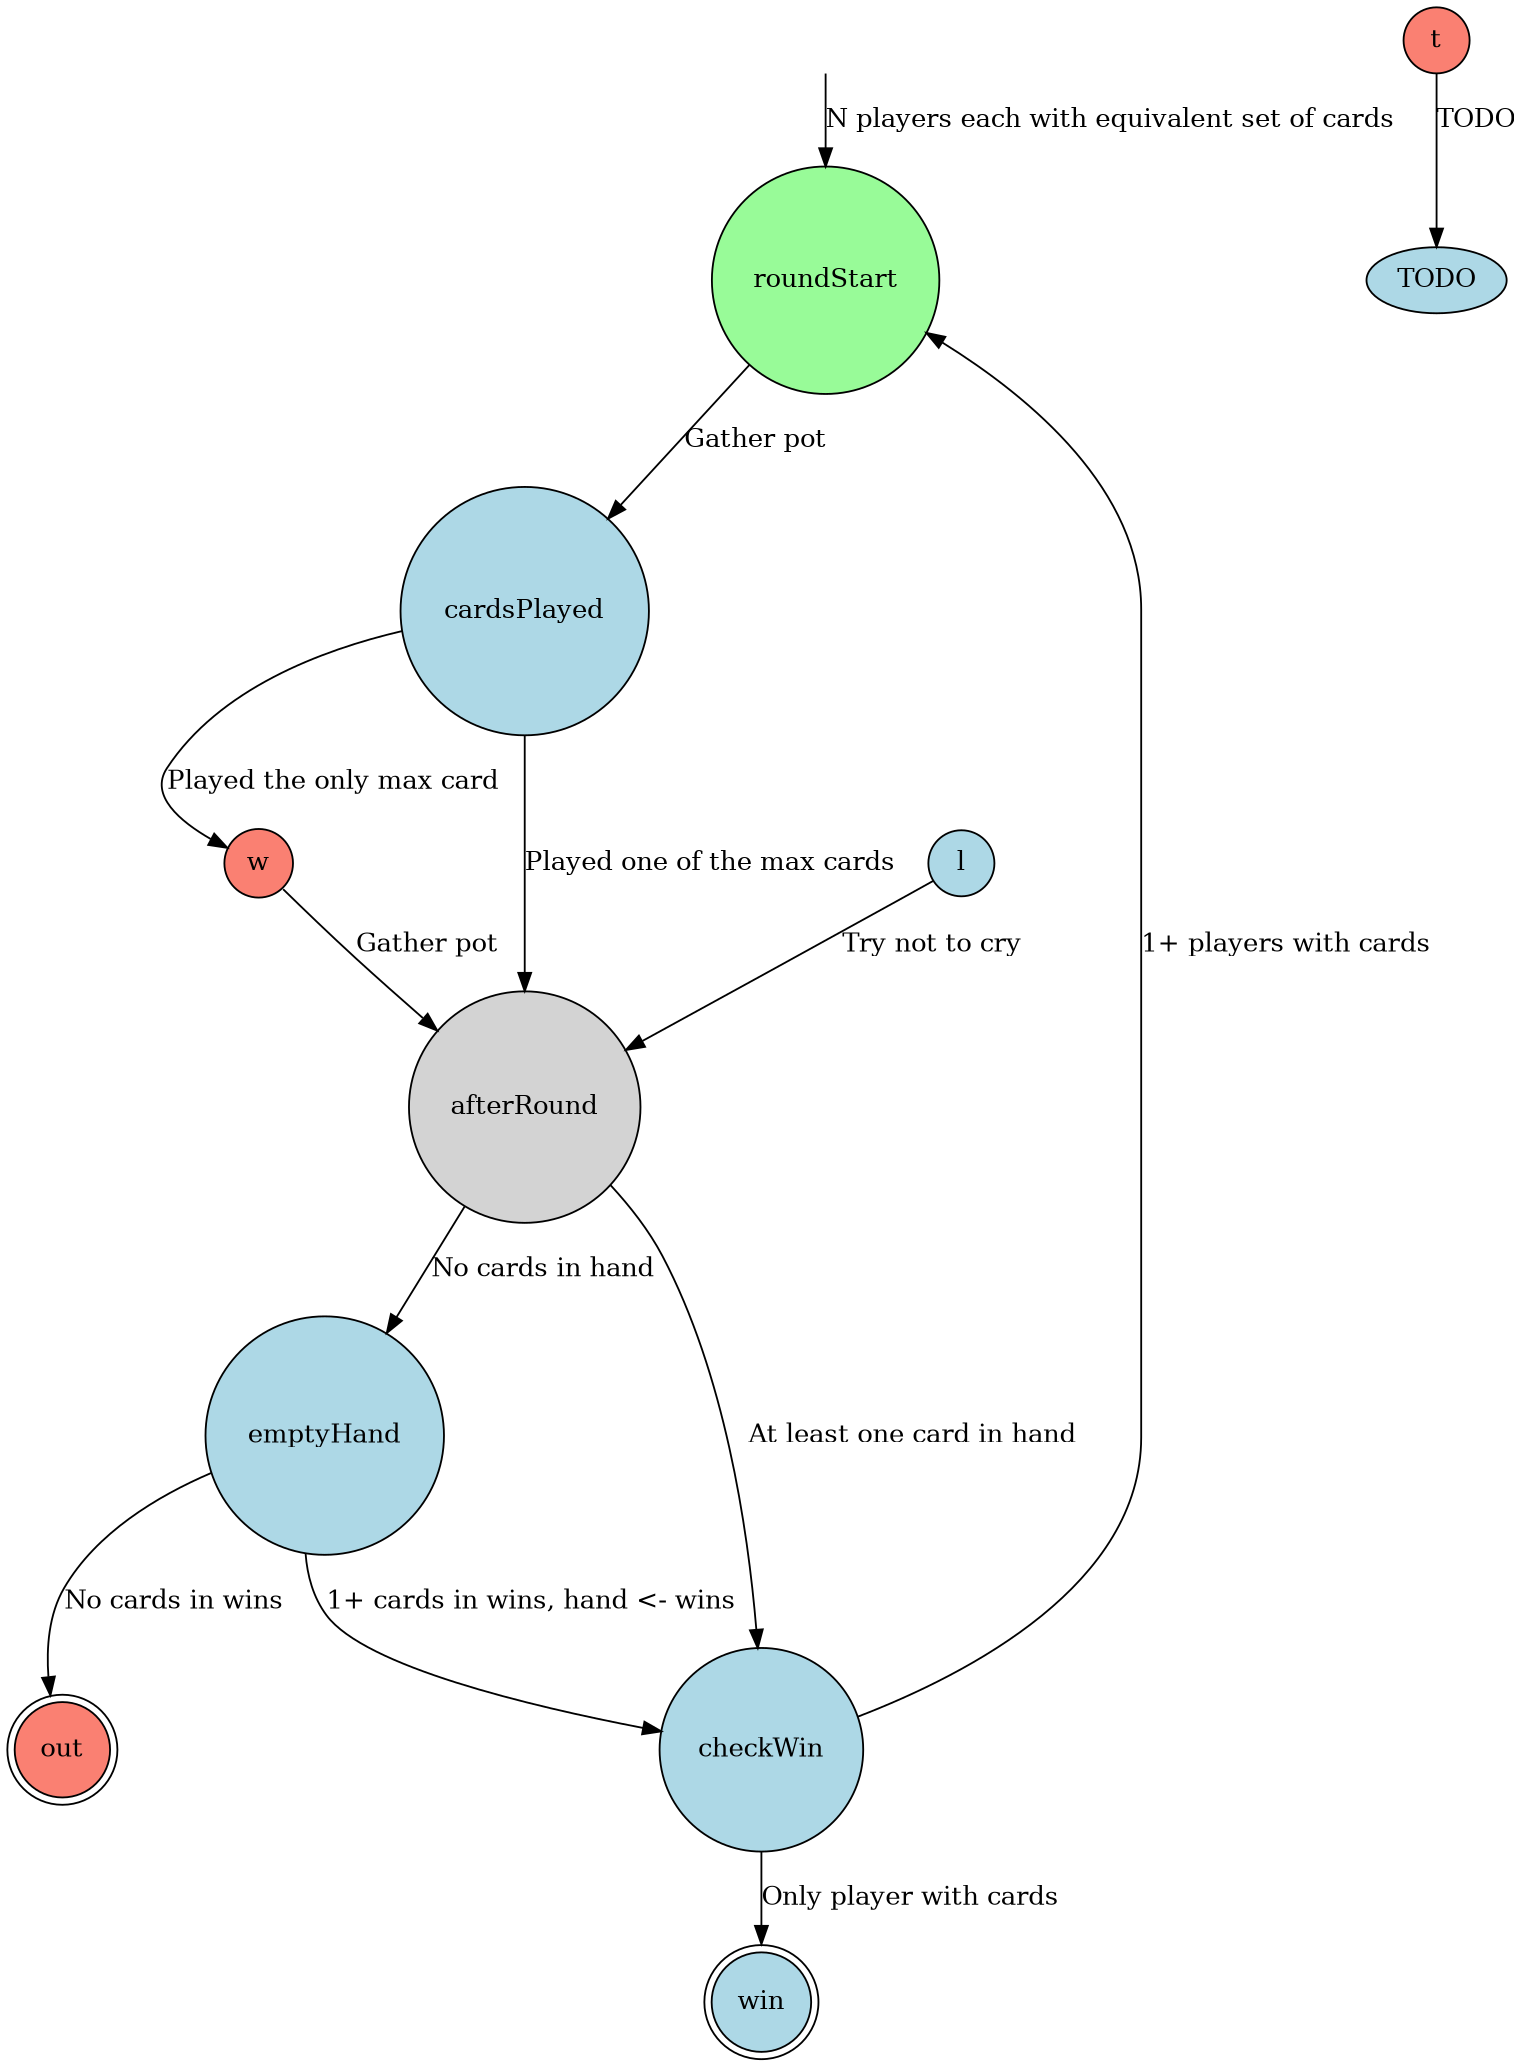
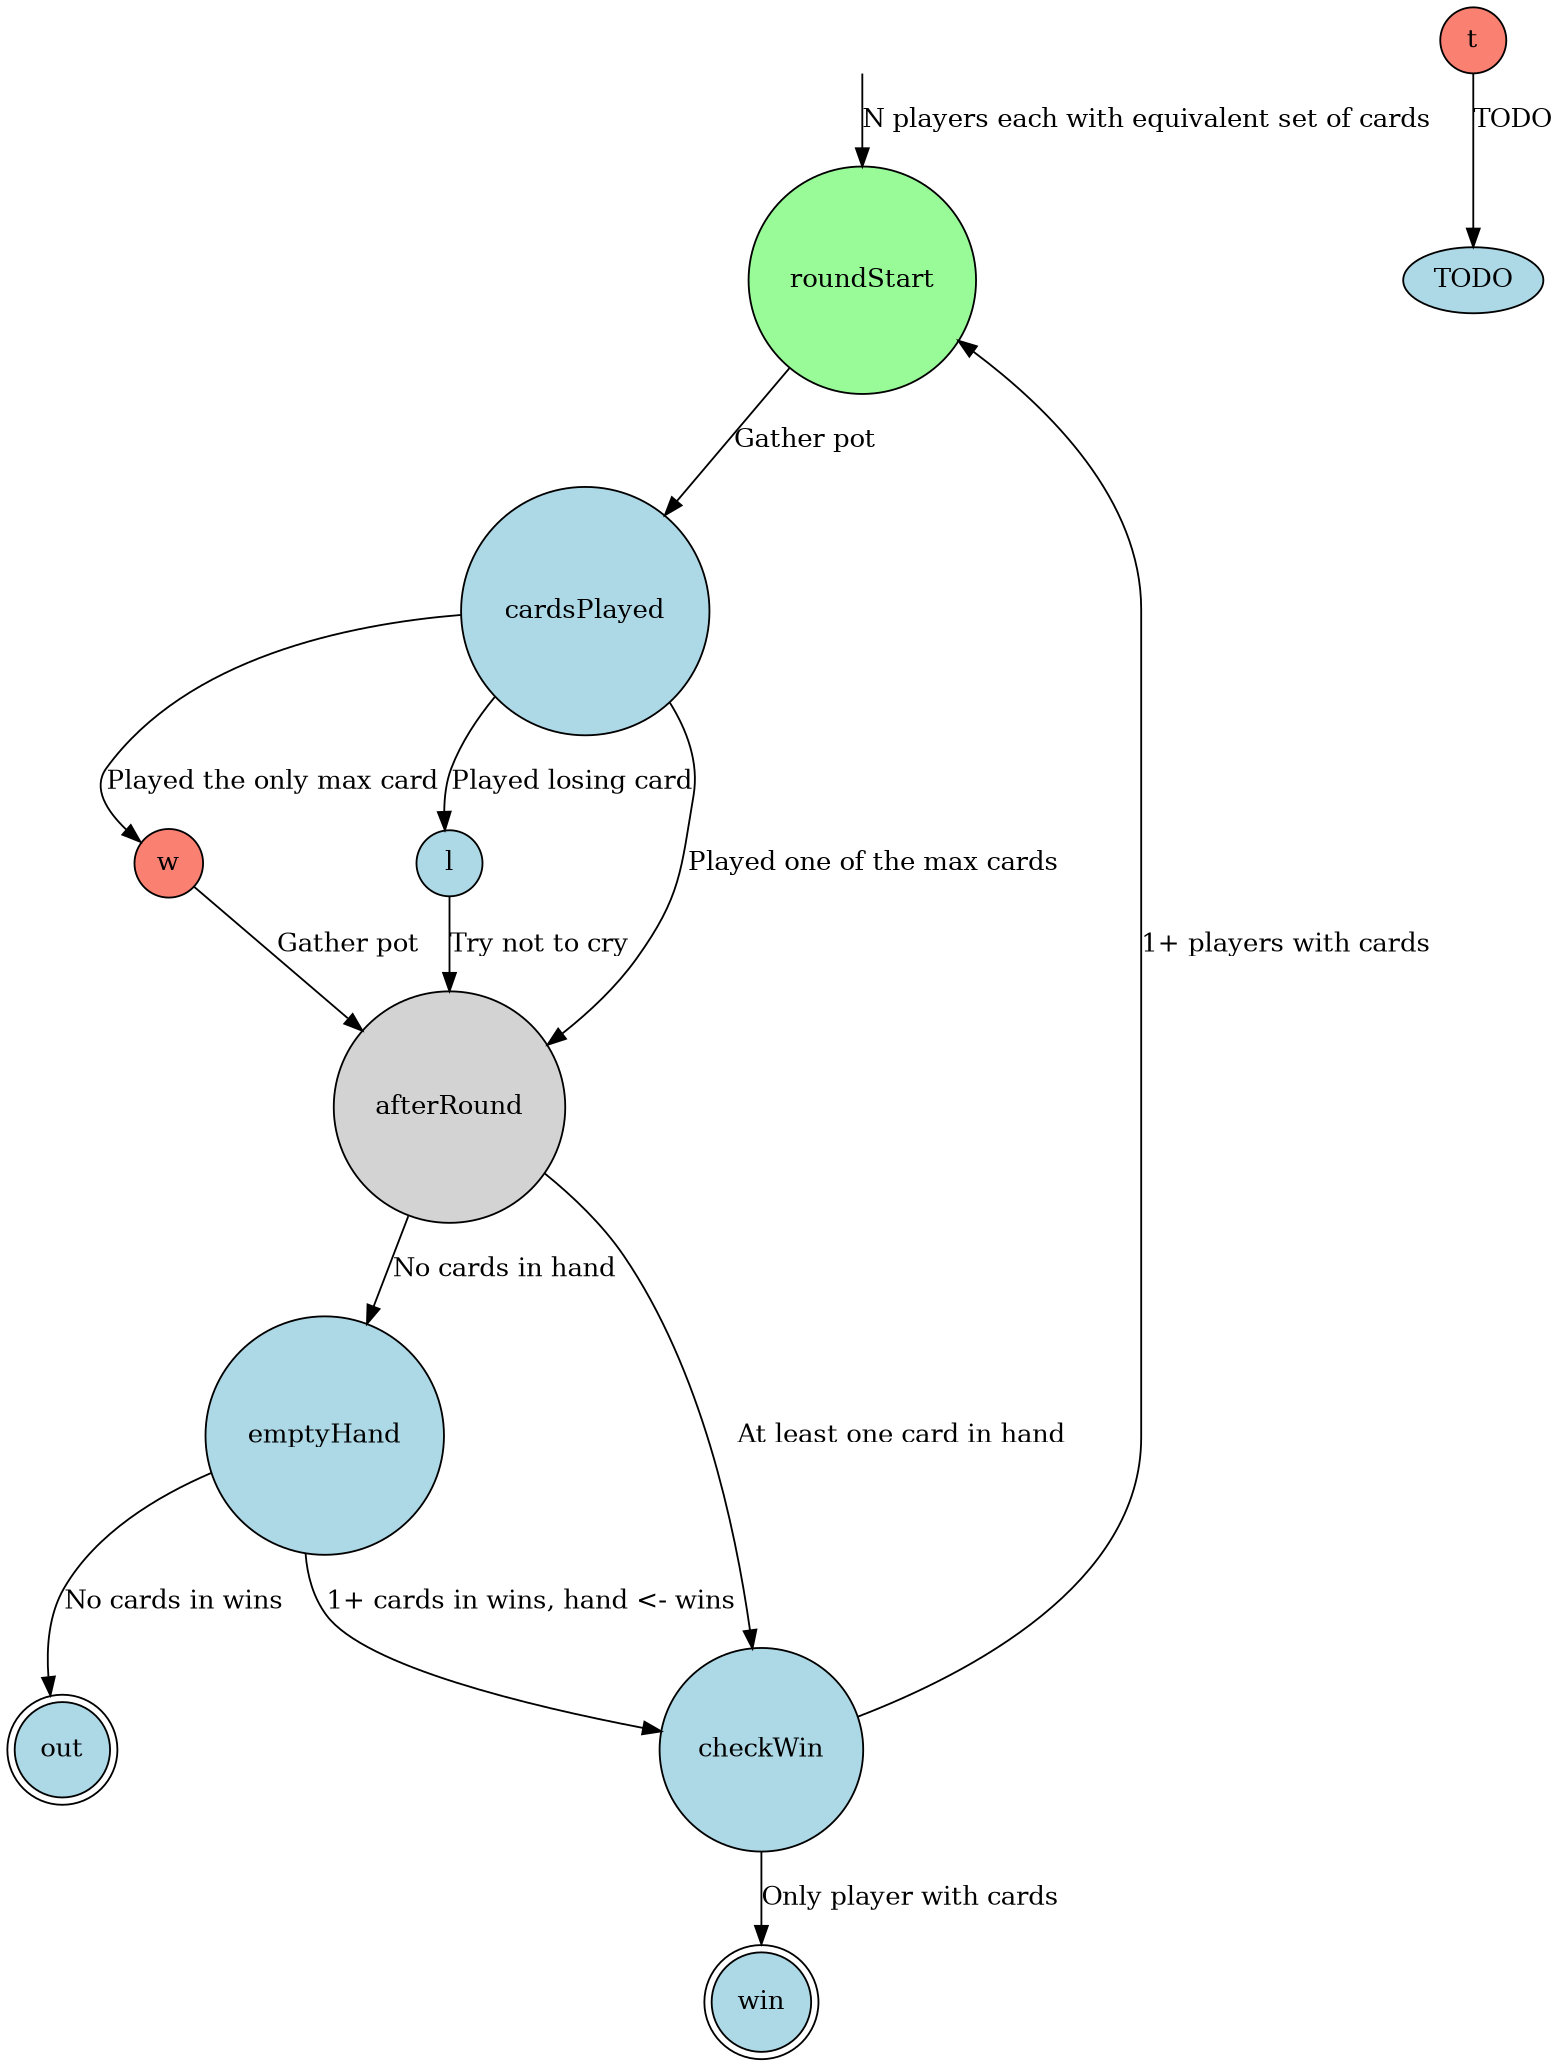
none -> (459, 750)
(62, 1750) -> (62, 1750)
